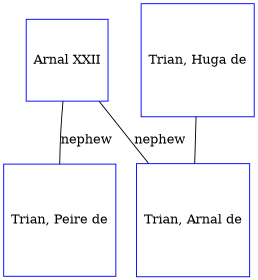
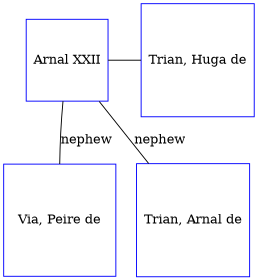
(195, 140) -> (125, 60)
(60, 220) -> (60, 220)
